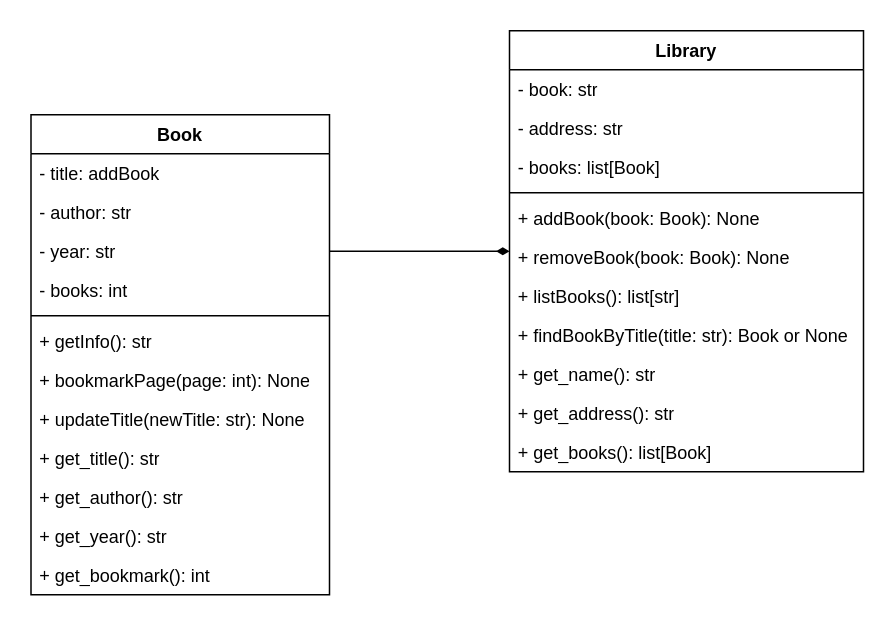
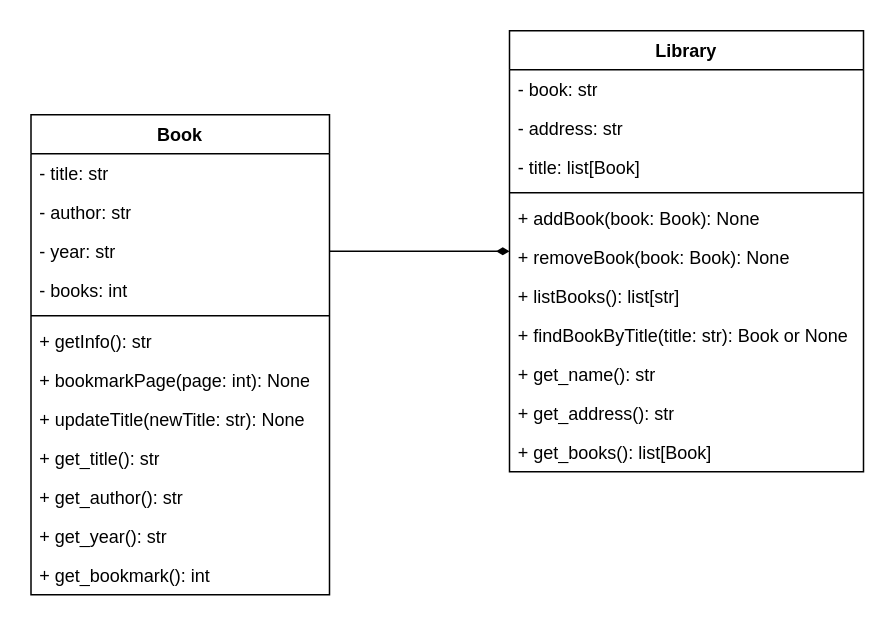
(607, 169) -> (602, 169)
(111, 175) -> (91, 175)
